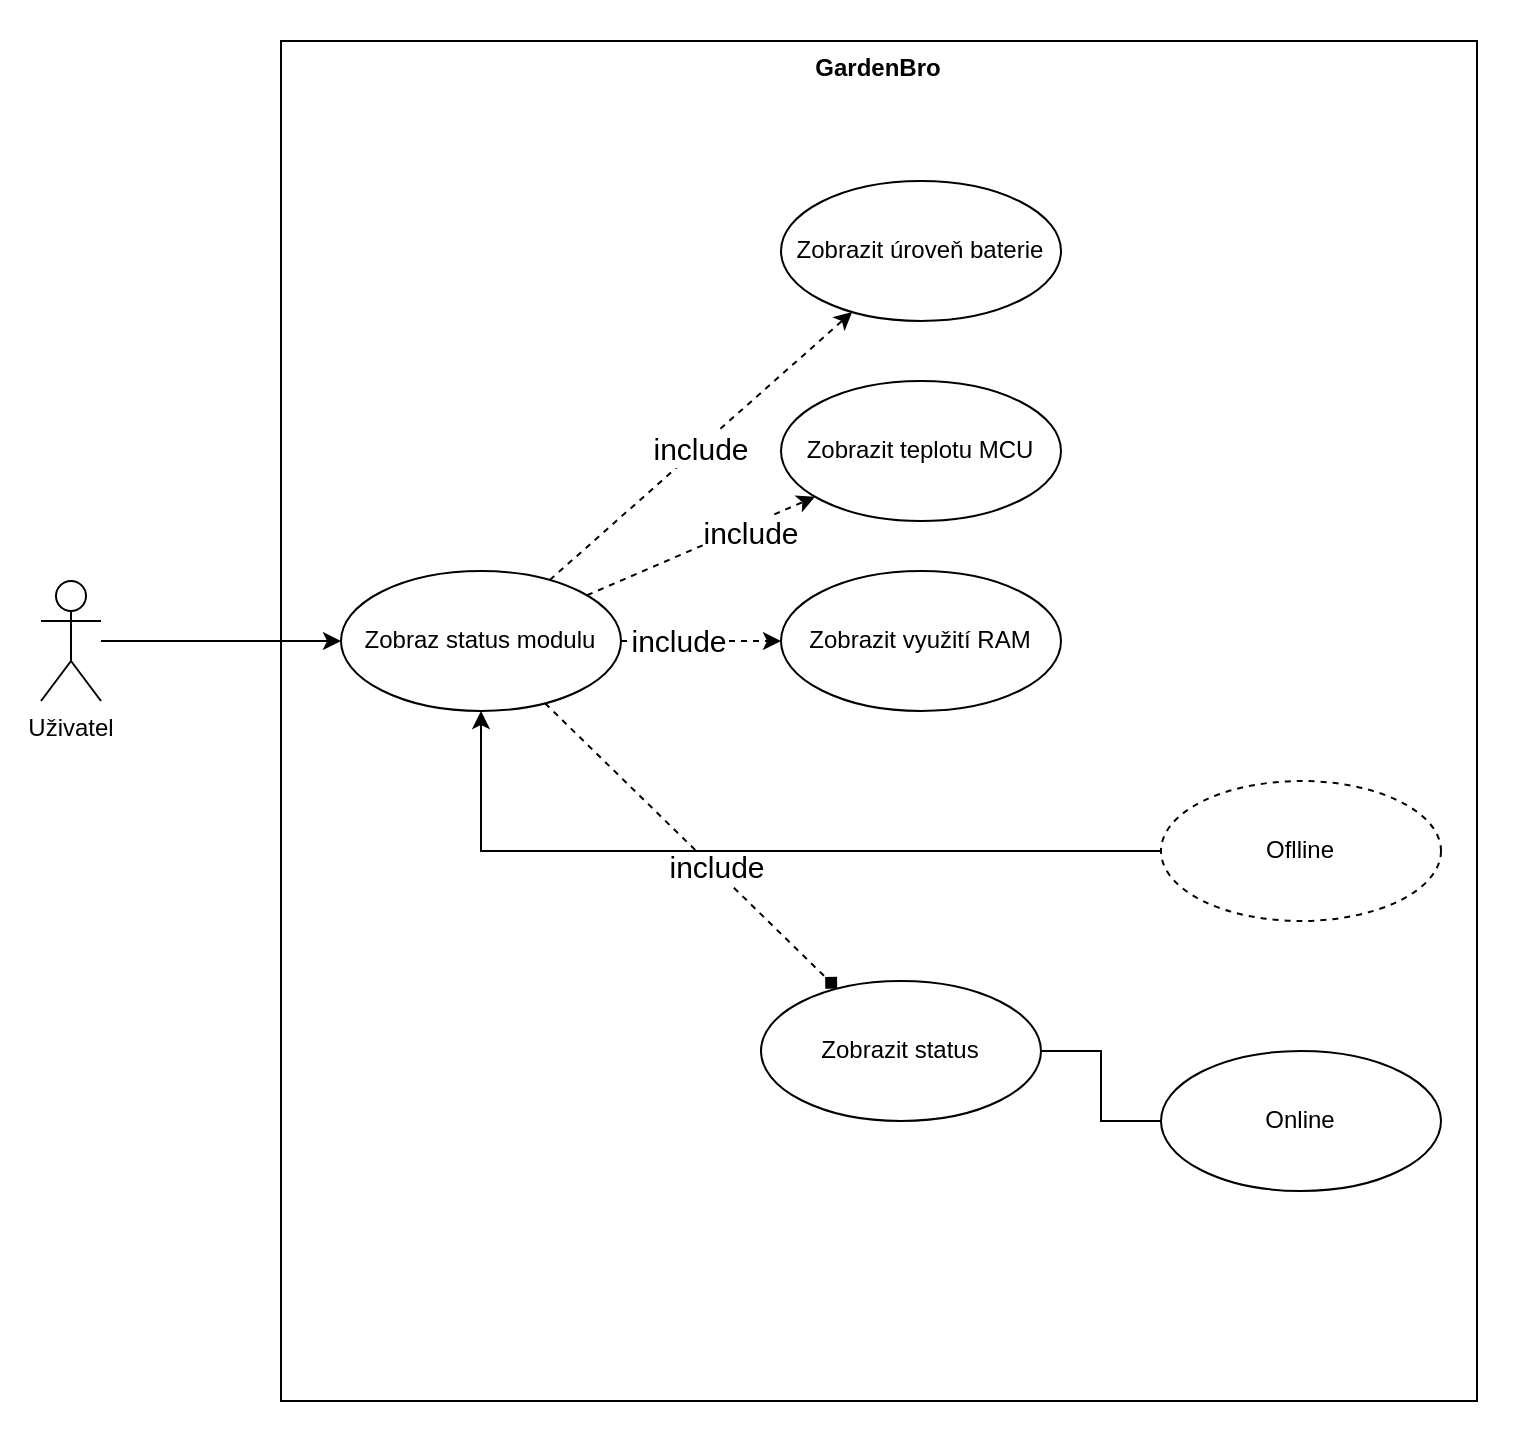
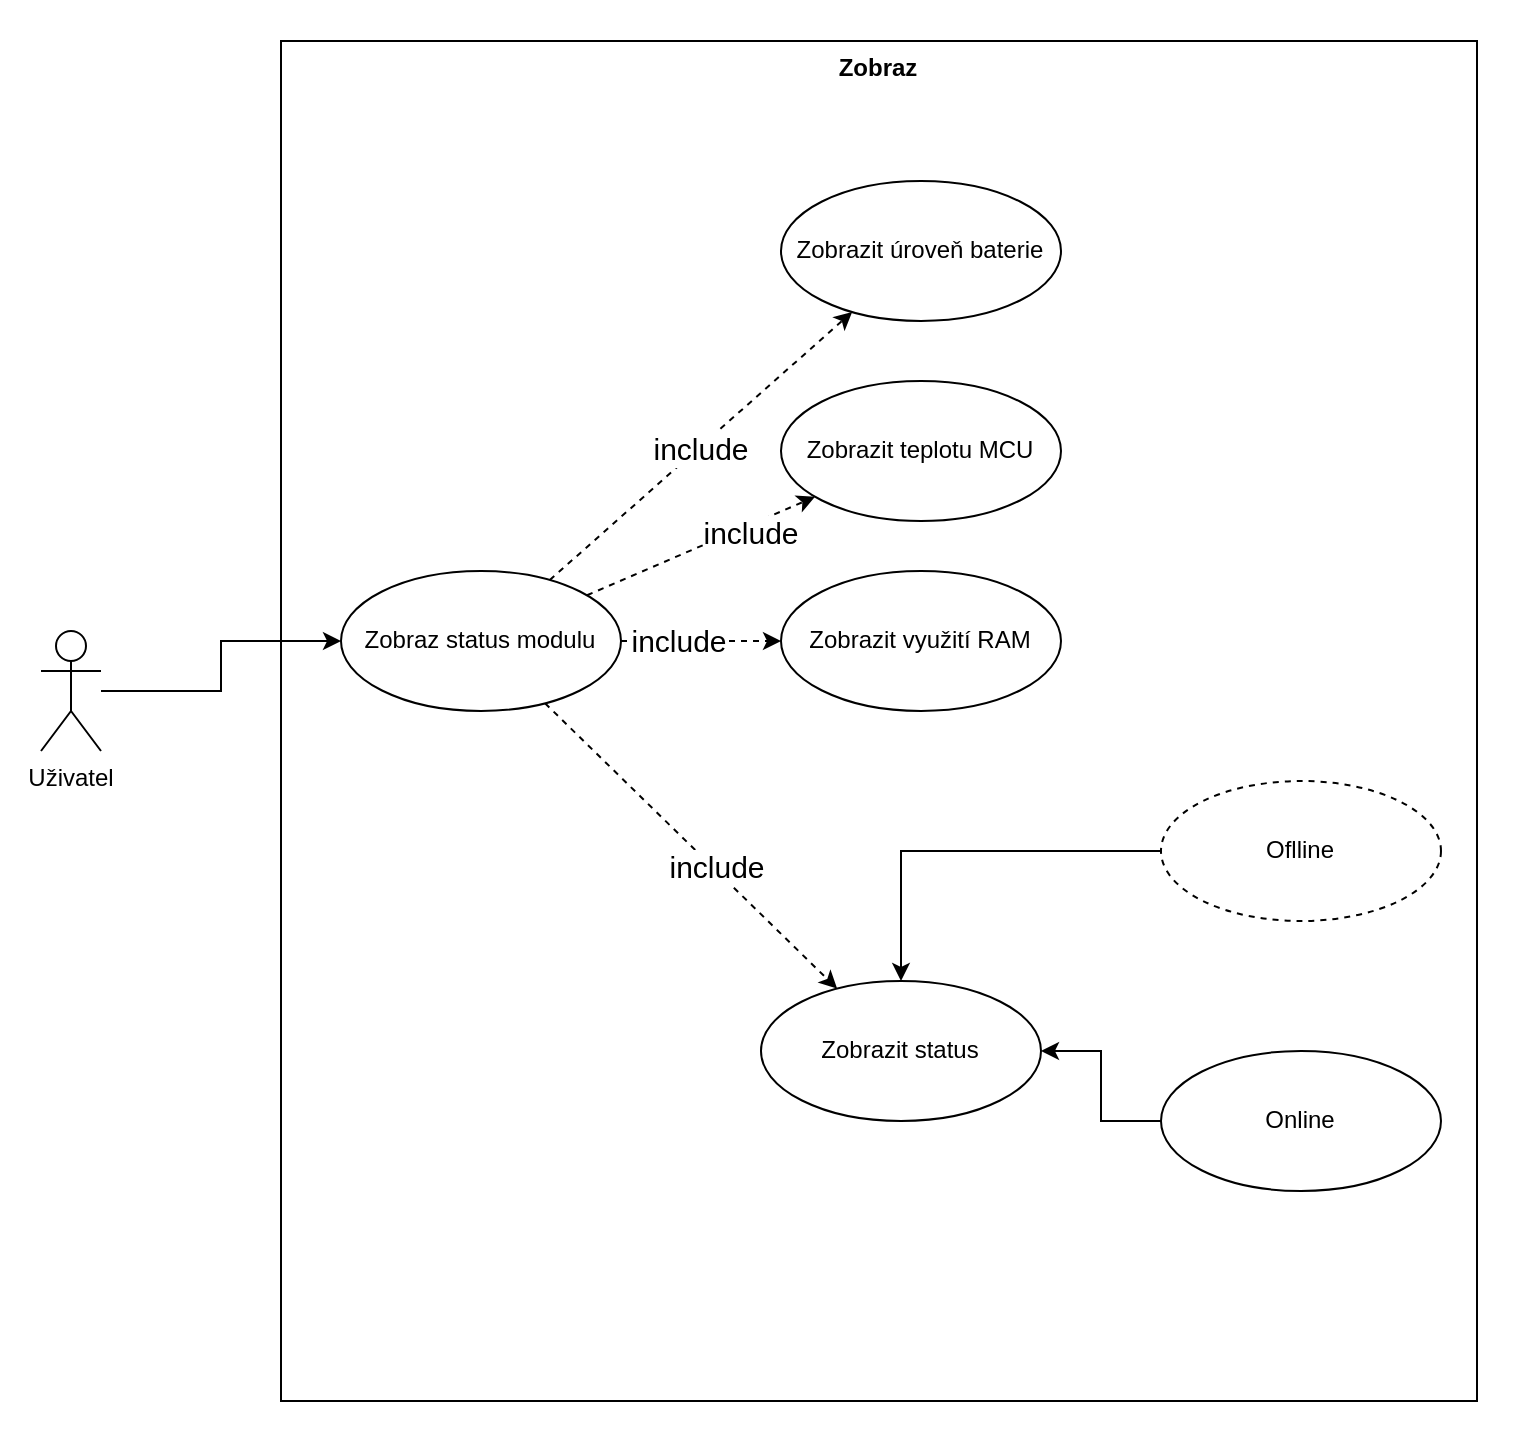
(879, 69) -> (879, 69)
(71, 641) -> (71, 691)
(524, 851) -> (901, 908)
(825, 977) -> (825, 977)
(1050, 1051) -> (1056, 1051)
